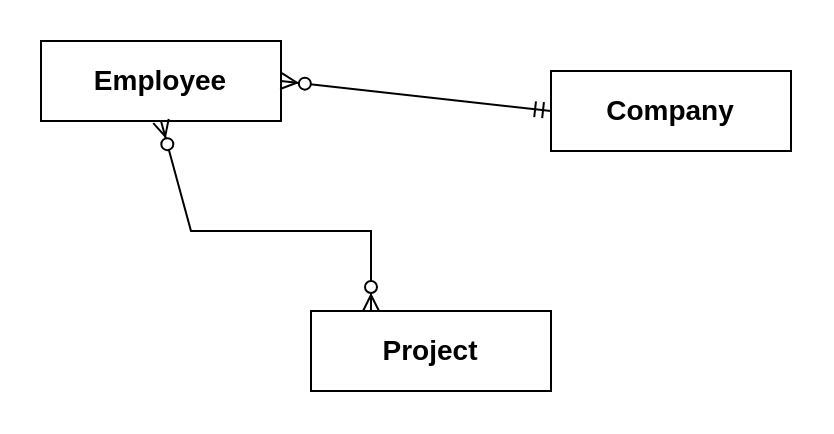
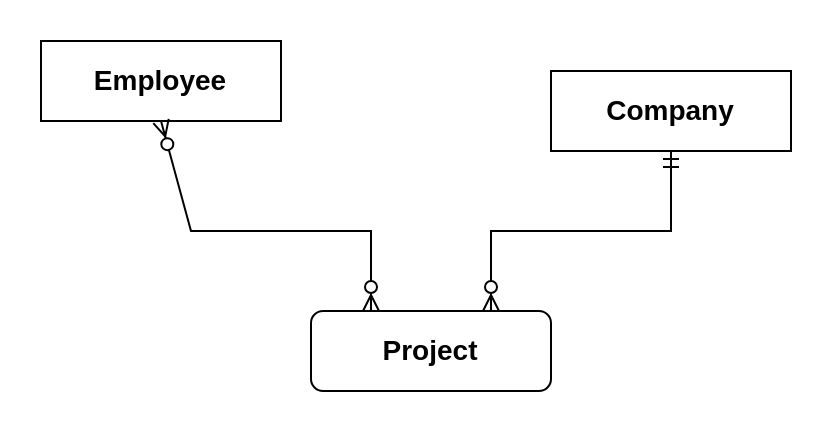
(416, 96) -> none
none -> (581, 231)
(431, 351) -> (431, 351)
